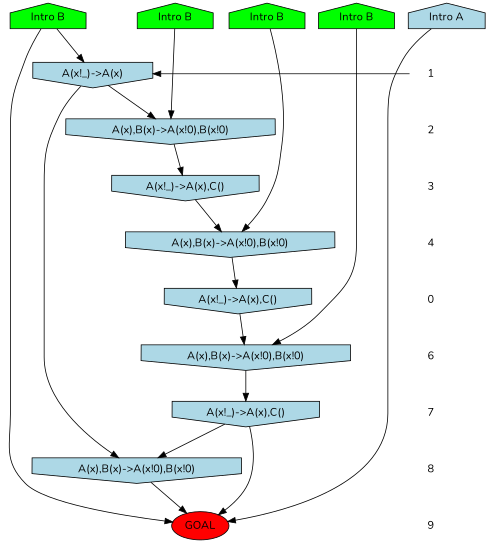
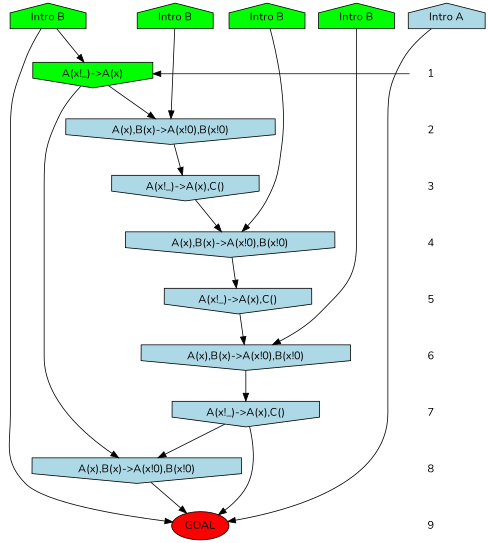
(93, 74) -> (93, 74)
(431, 300) -> (431, 300)
